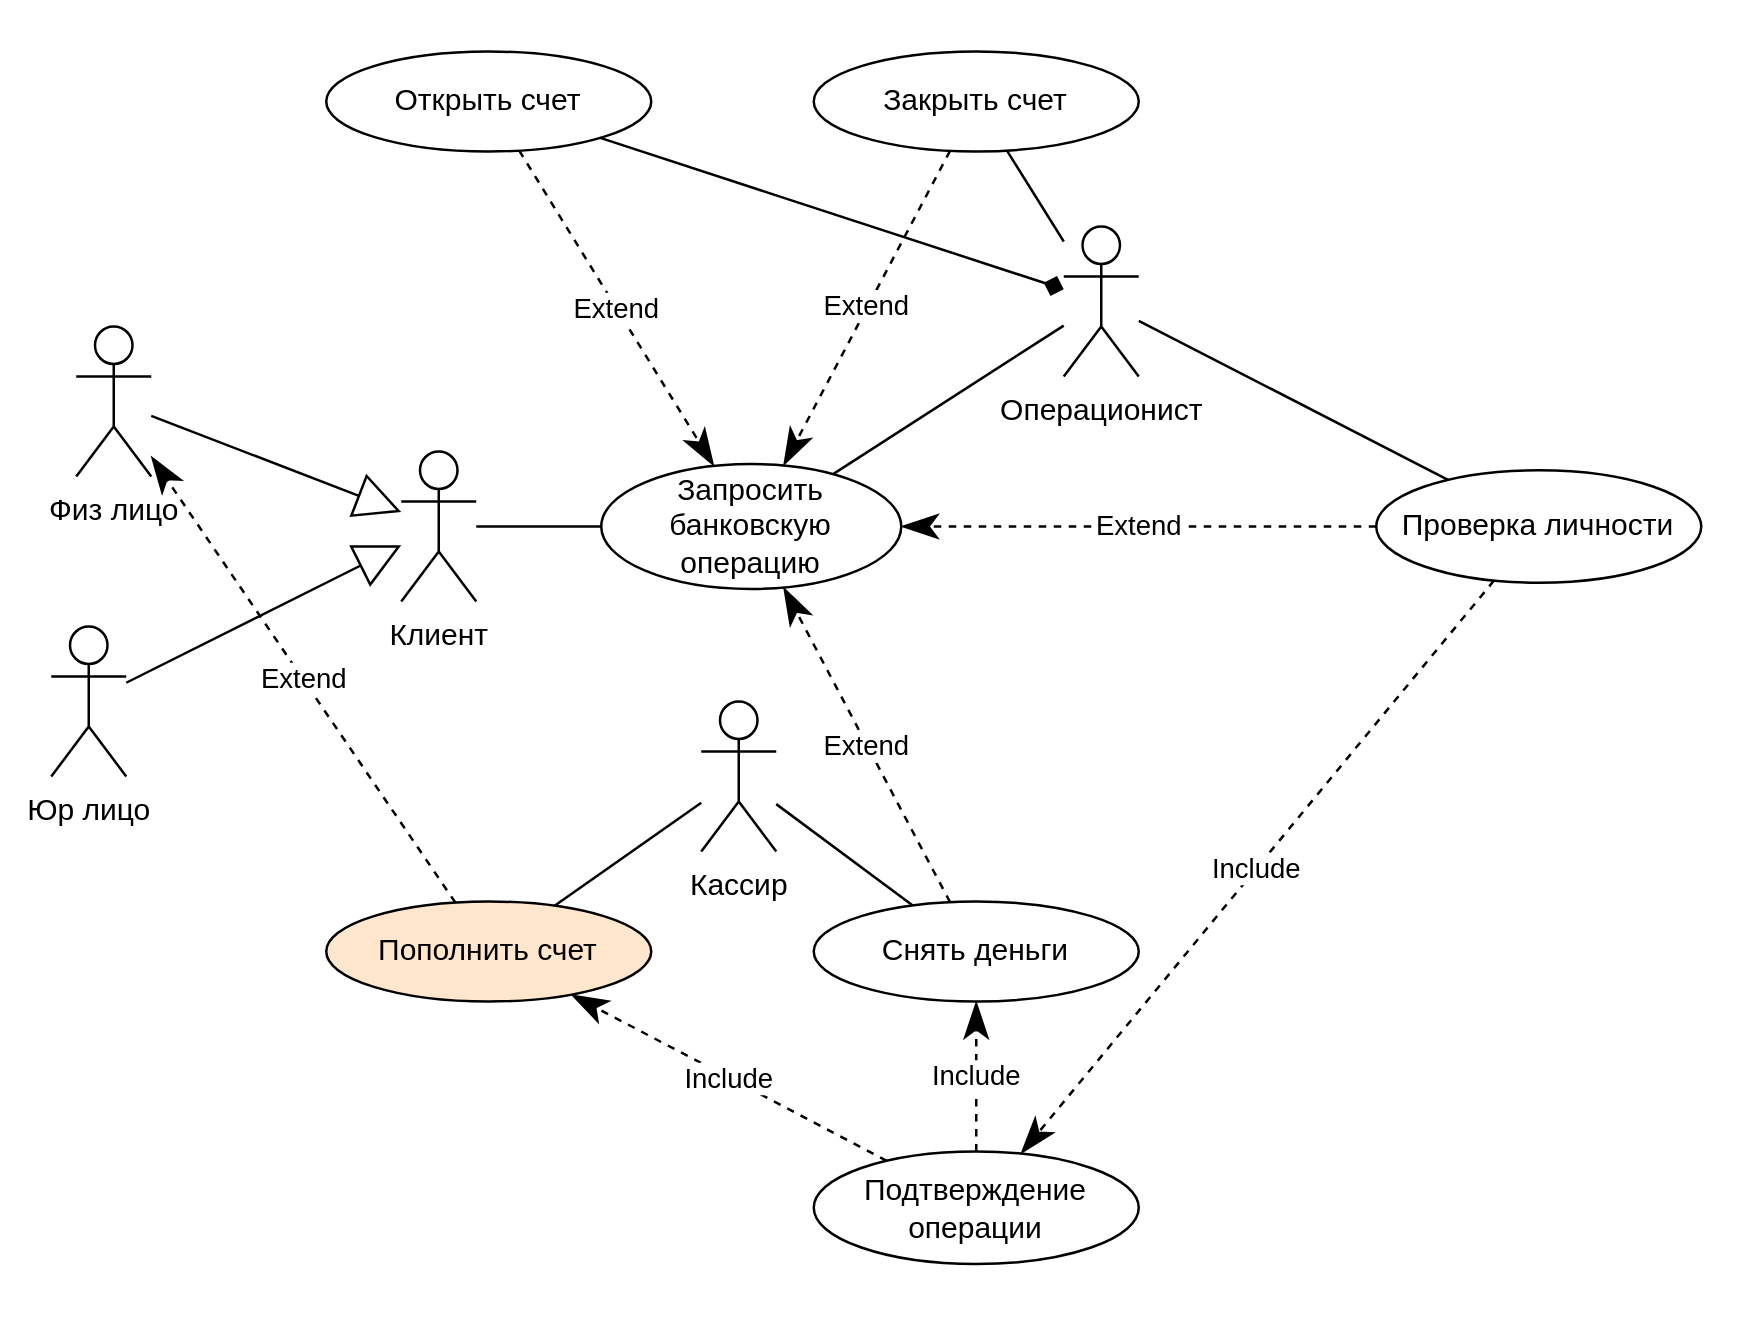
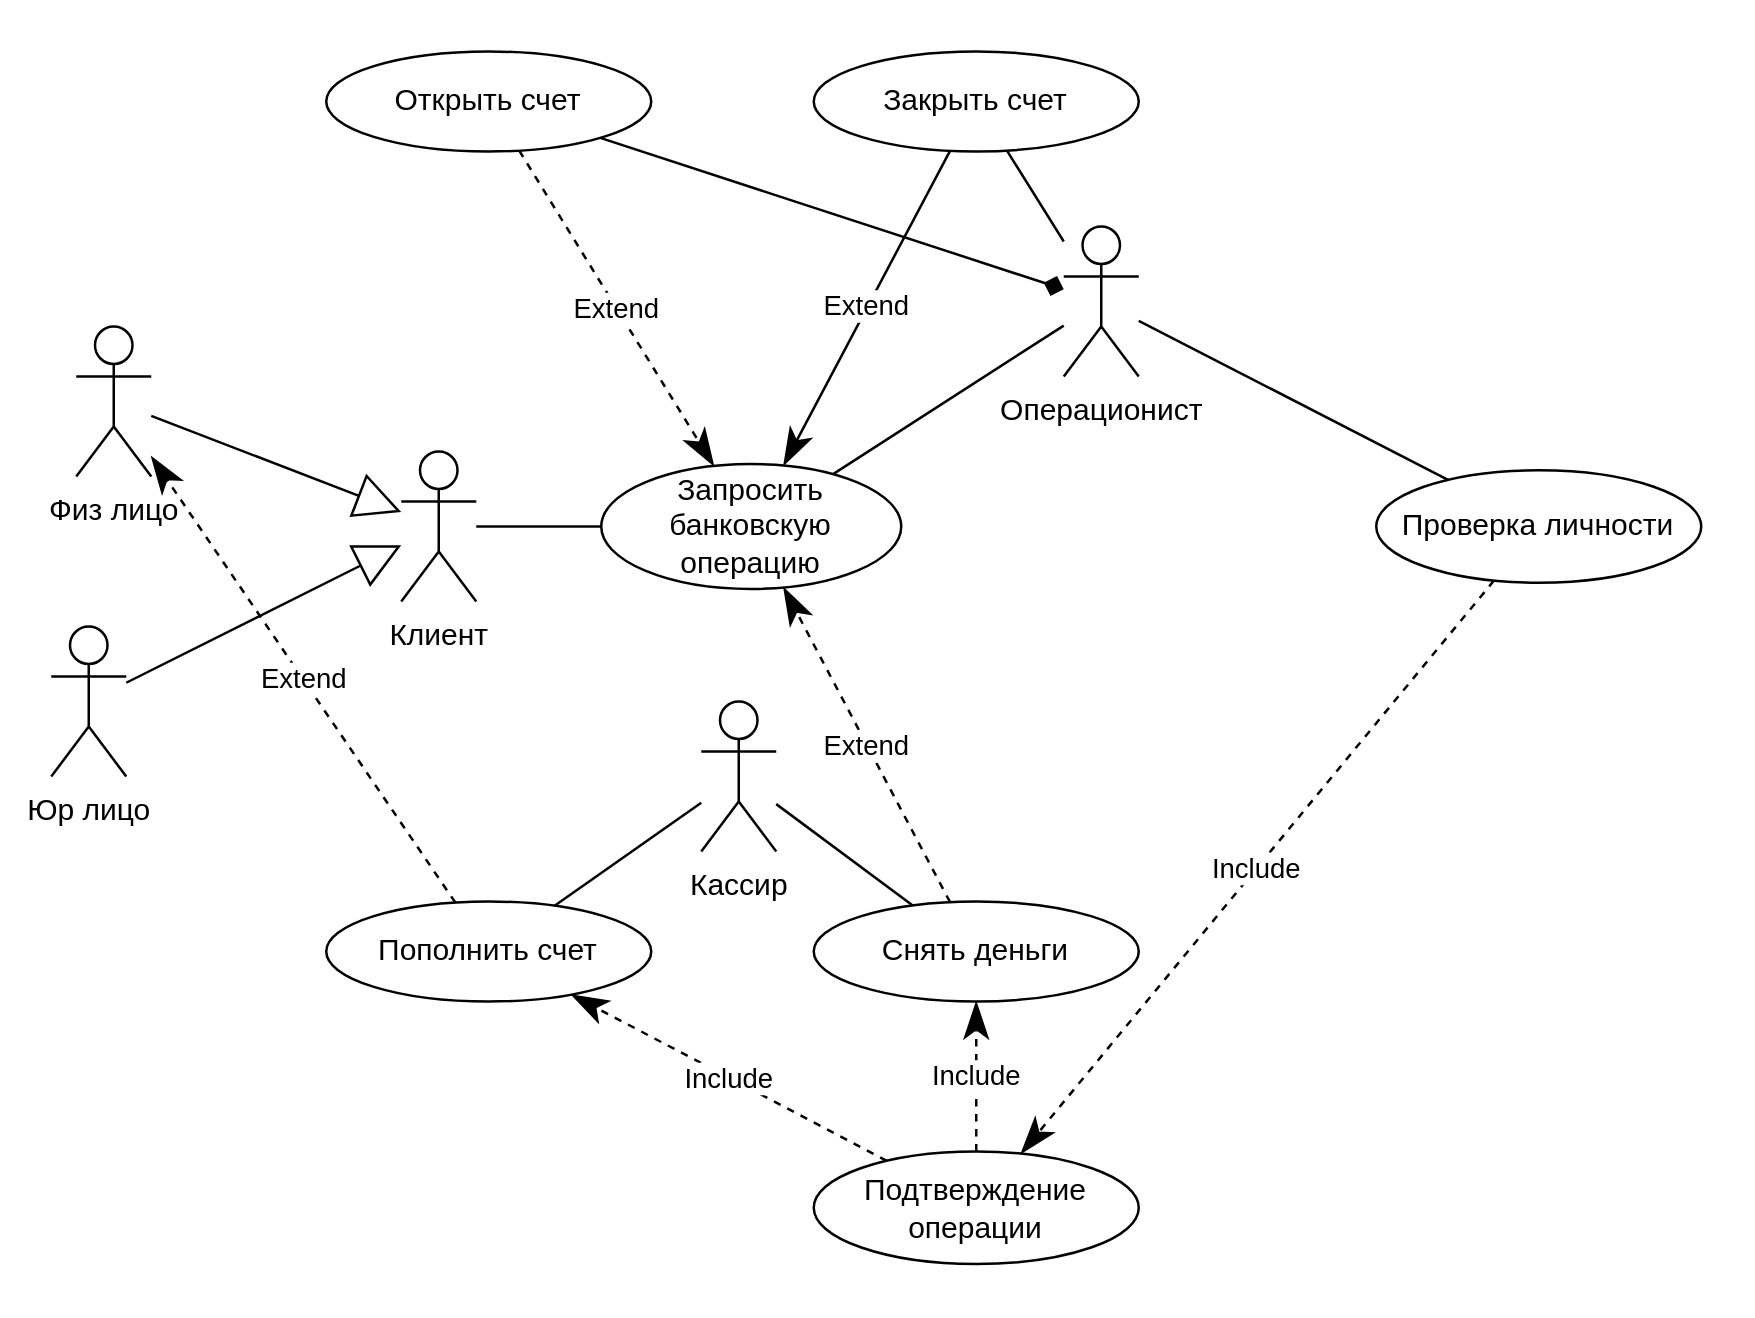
(826, 384) -> (826, 384)
(1153, 526) -> none
(489, 951) -> (489, 951)
